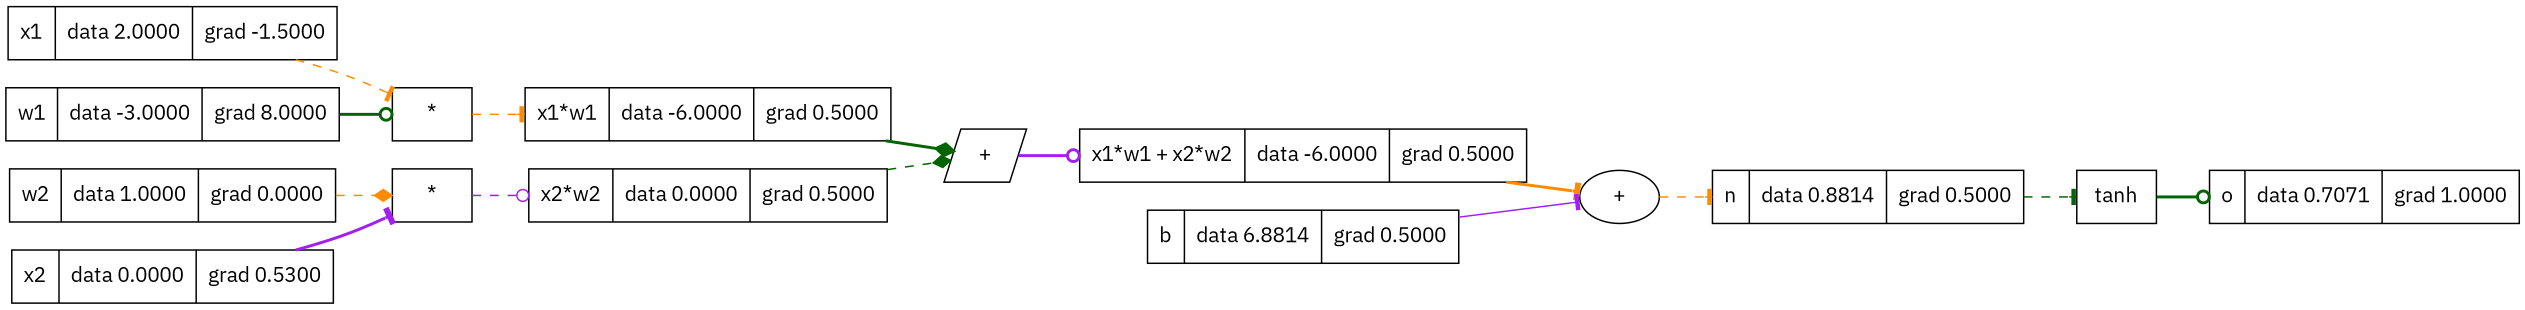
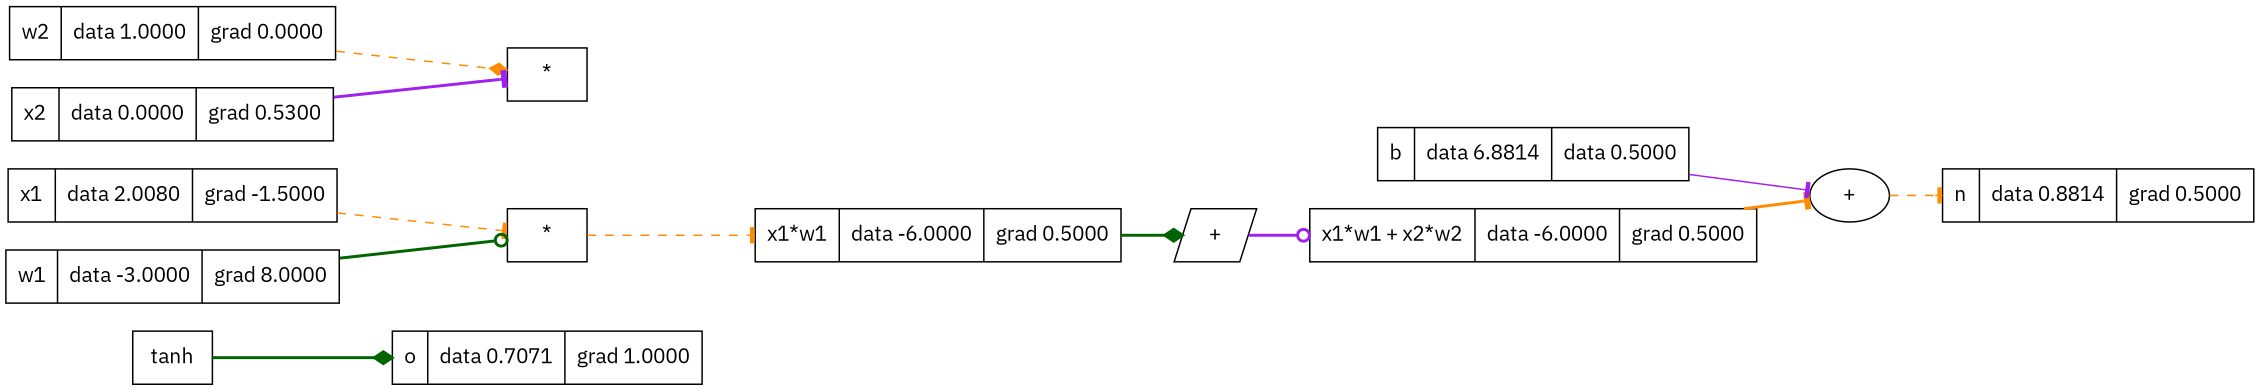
(124, 32) -> (124, 195)
(708, 195) -> none
(2046, 197) -> none
(2177, 197) -> (293, 358)
(1390, 236) -> (1620, 153)
